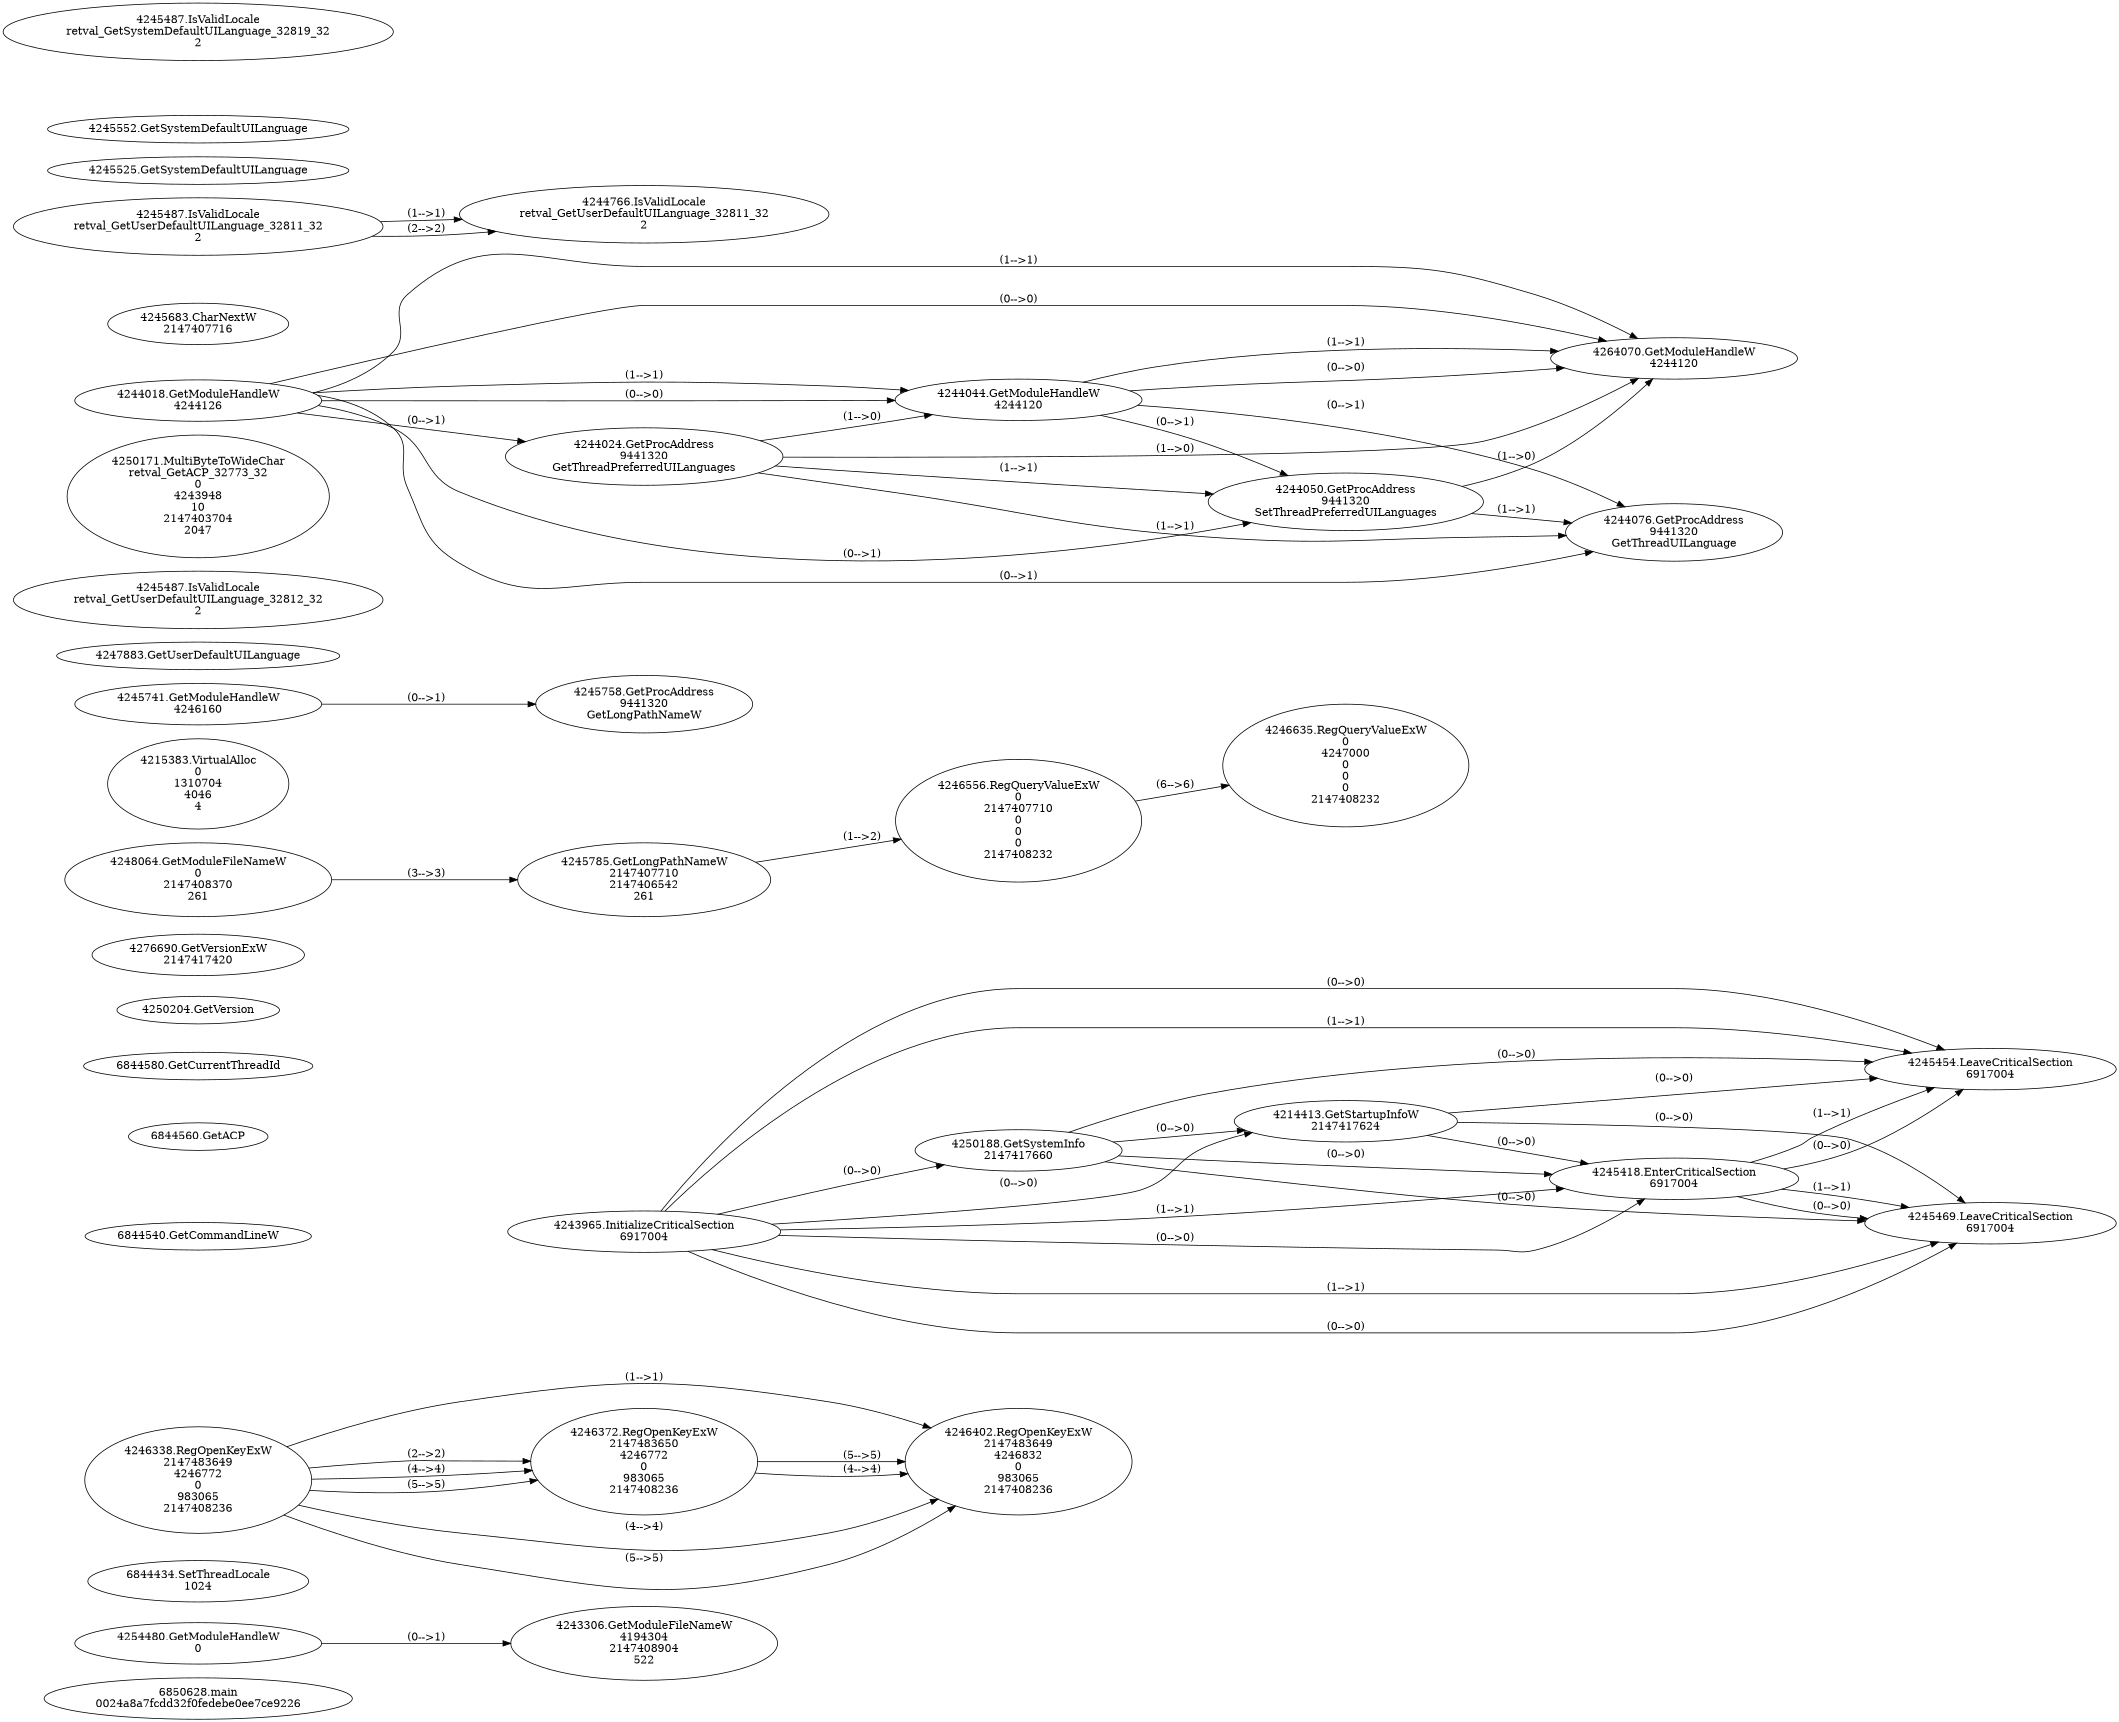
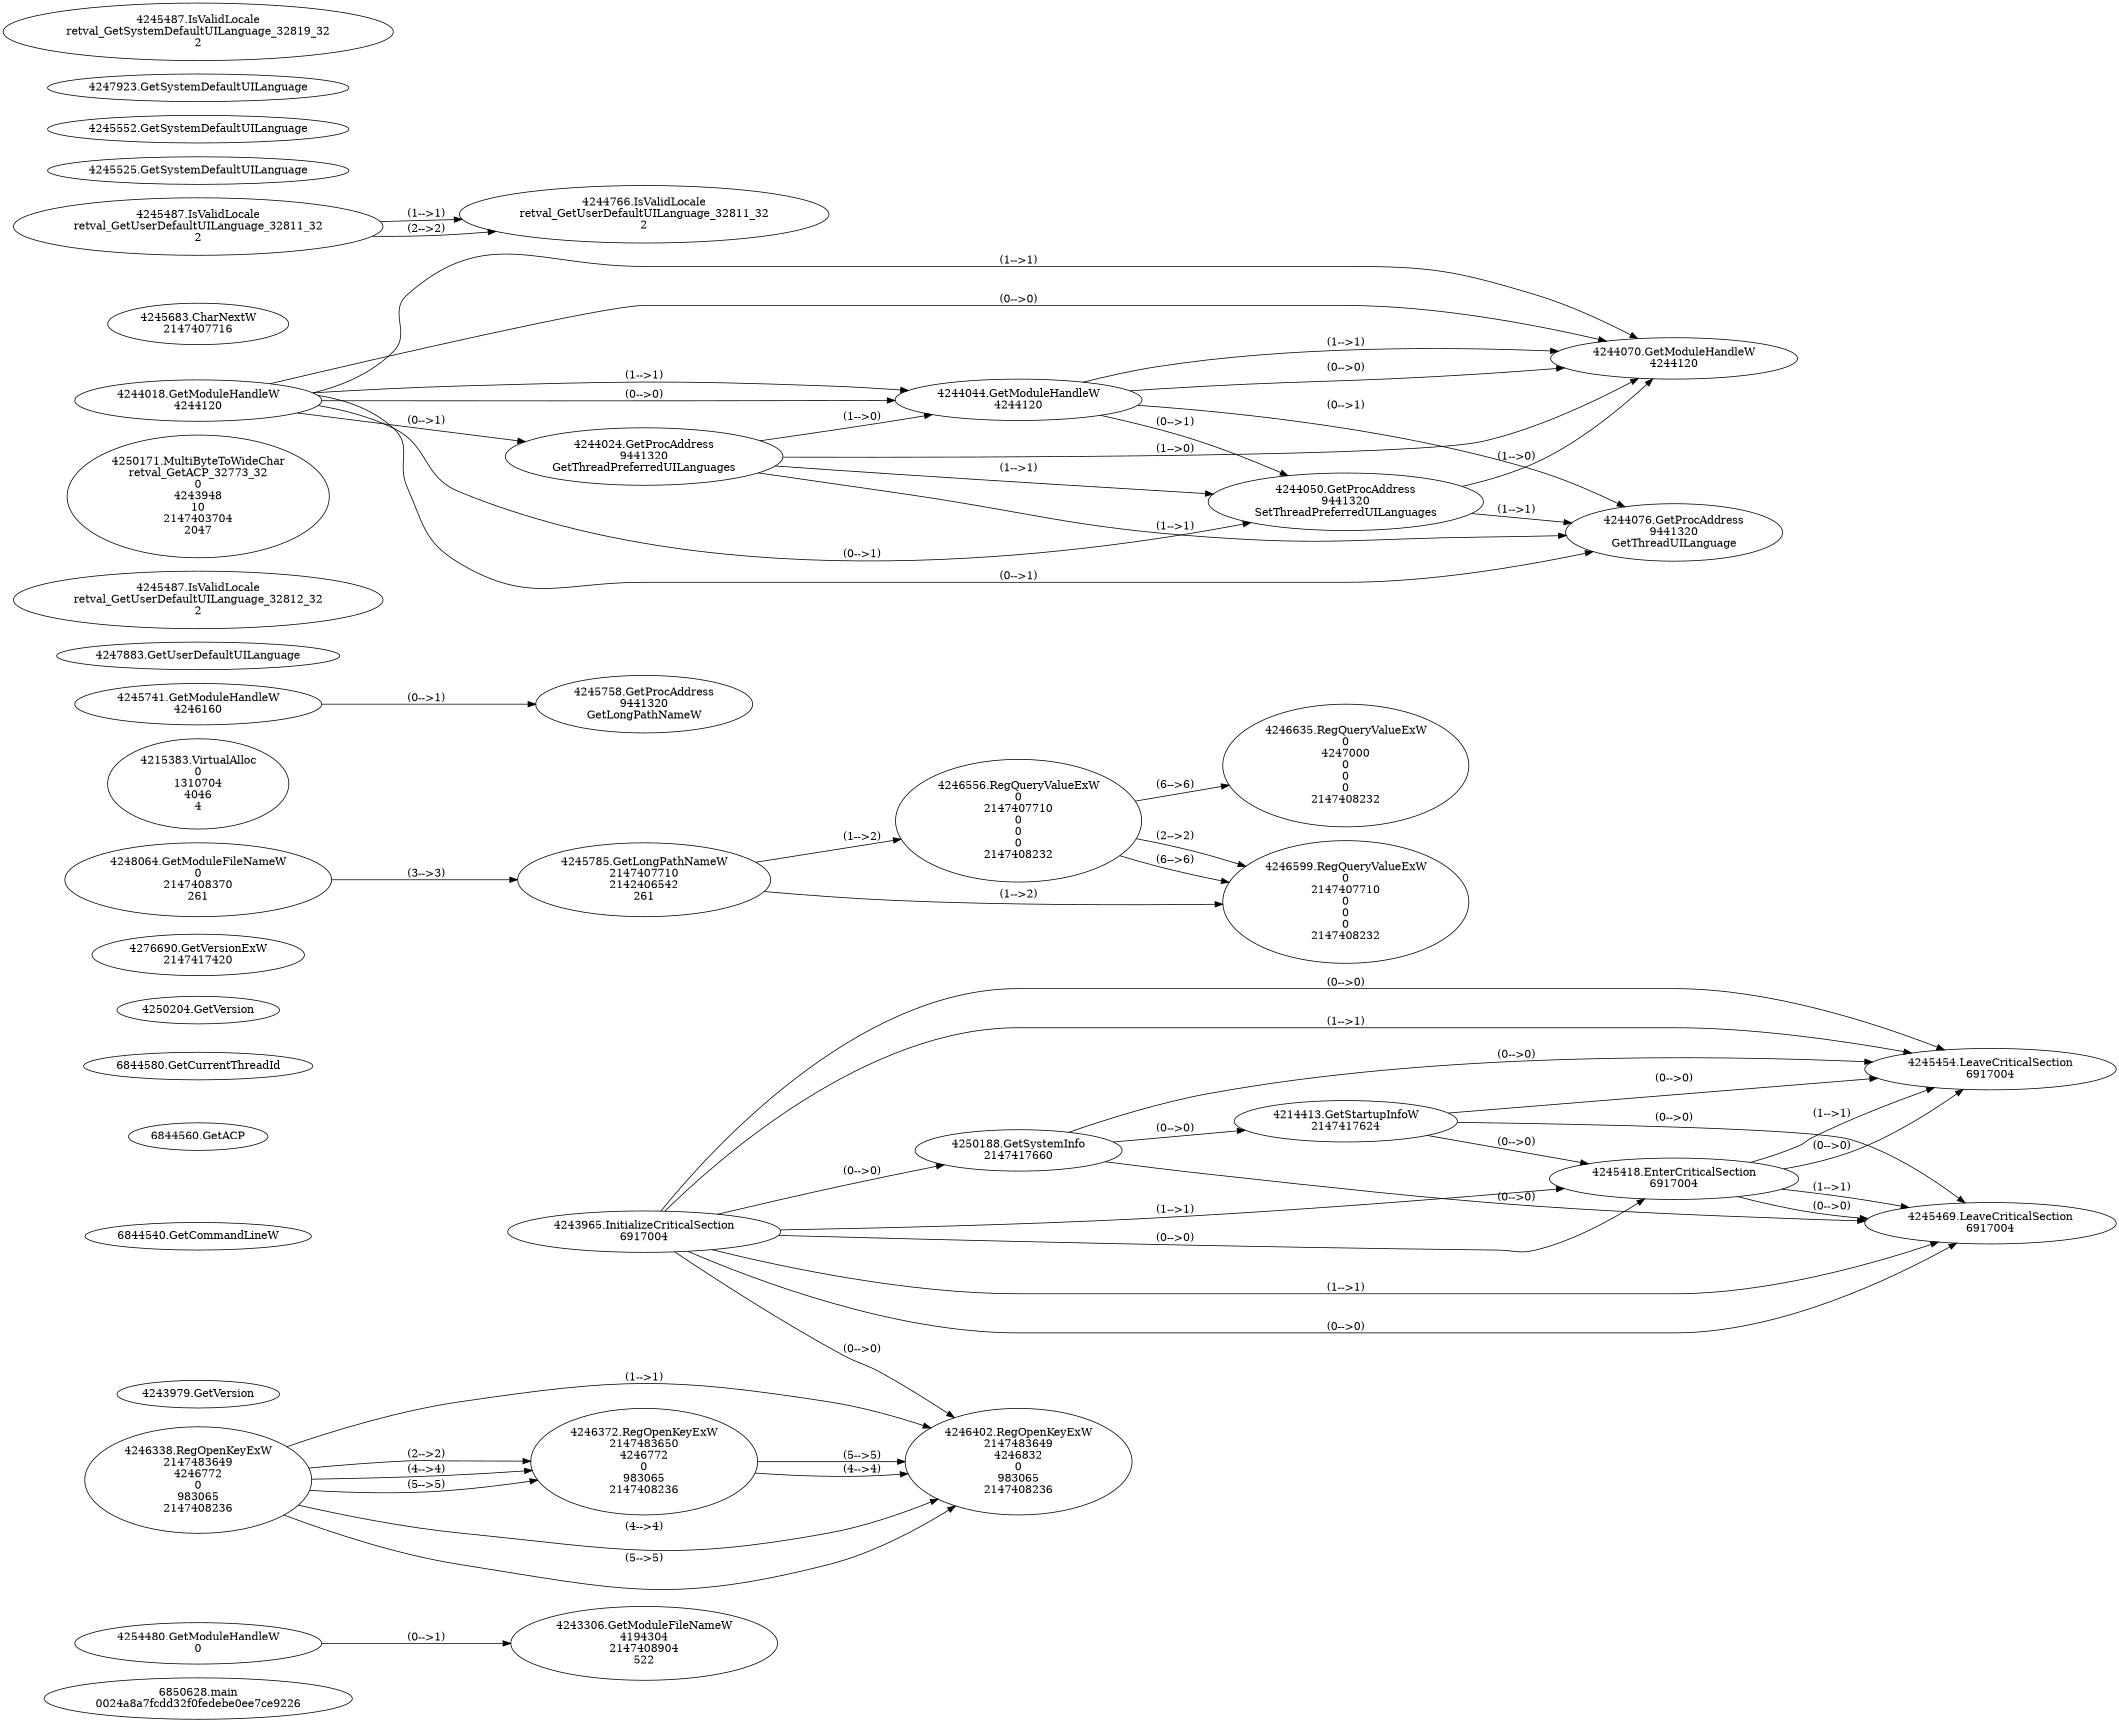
none -> (198, 88)
(1674, 358) -> (1674, 358)
(198, 401) -> (198, 401)
(644, 880) -> (644, 880)
none -> (1346, 902)
(1331, 1166) -> none
(1016, 1206) -> (809, 1336)
none -> (198, 1394)
(198, 1581) -> none
